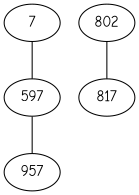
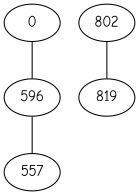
(32, 23) -> (32, 23)
(32, 98) -> (32, 98)
(107, 98) -> (107, 98)
(32, 172) -> (32, 172)
